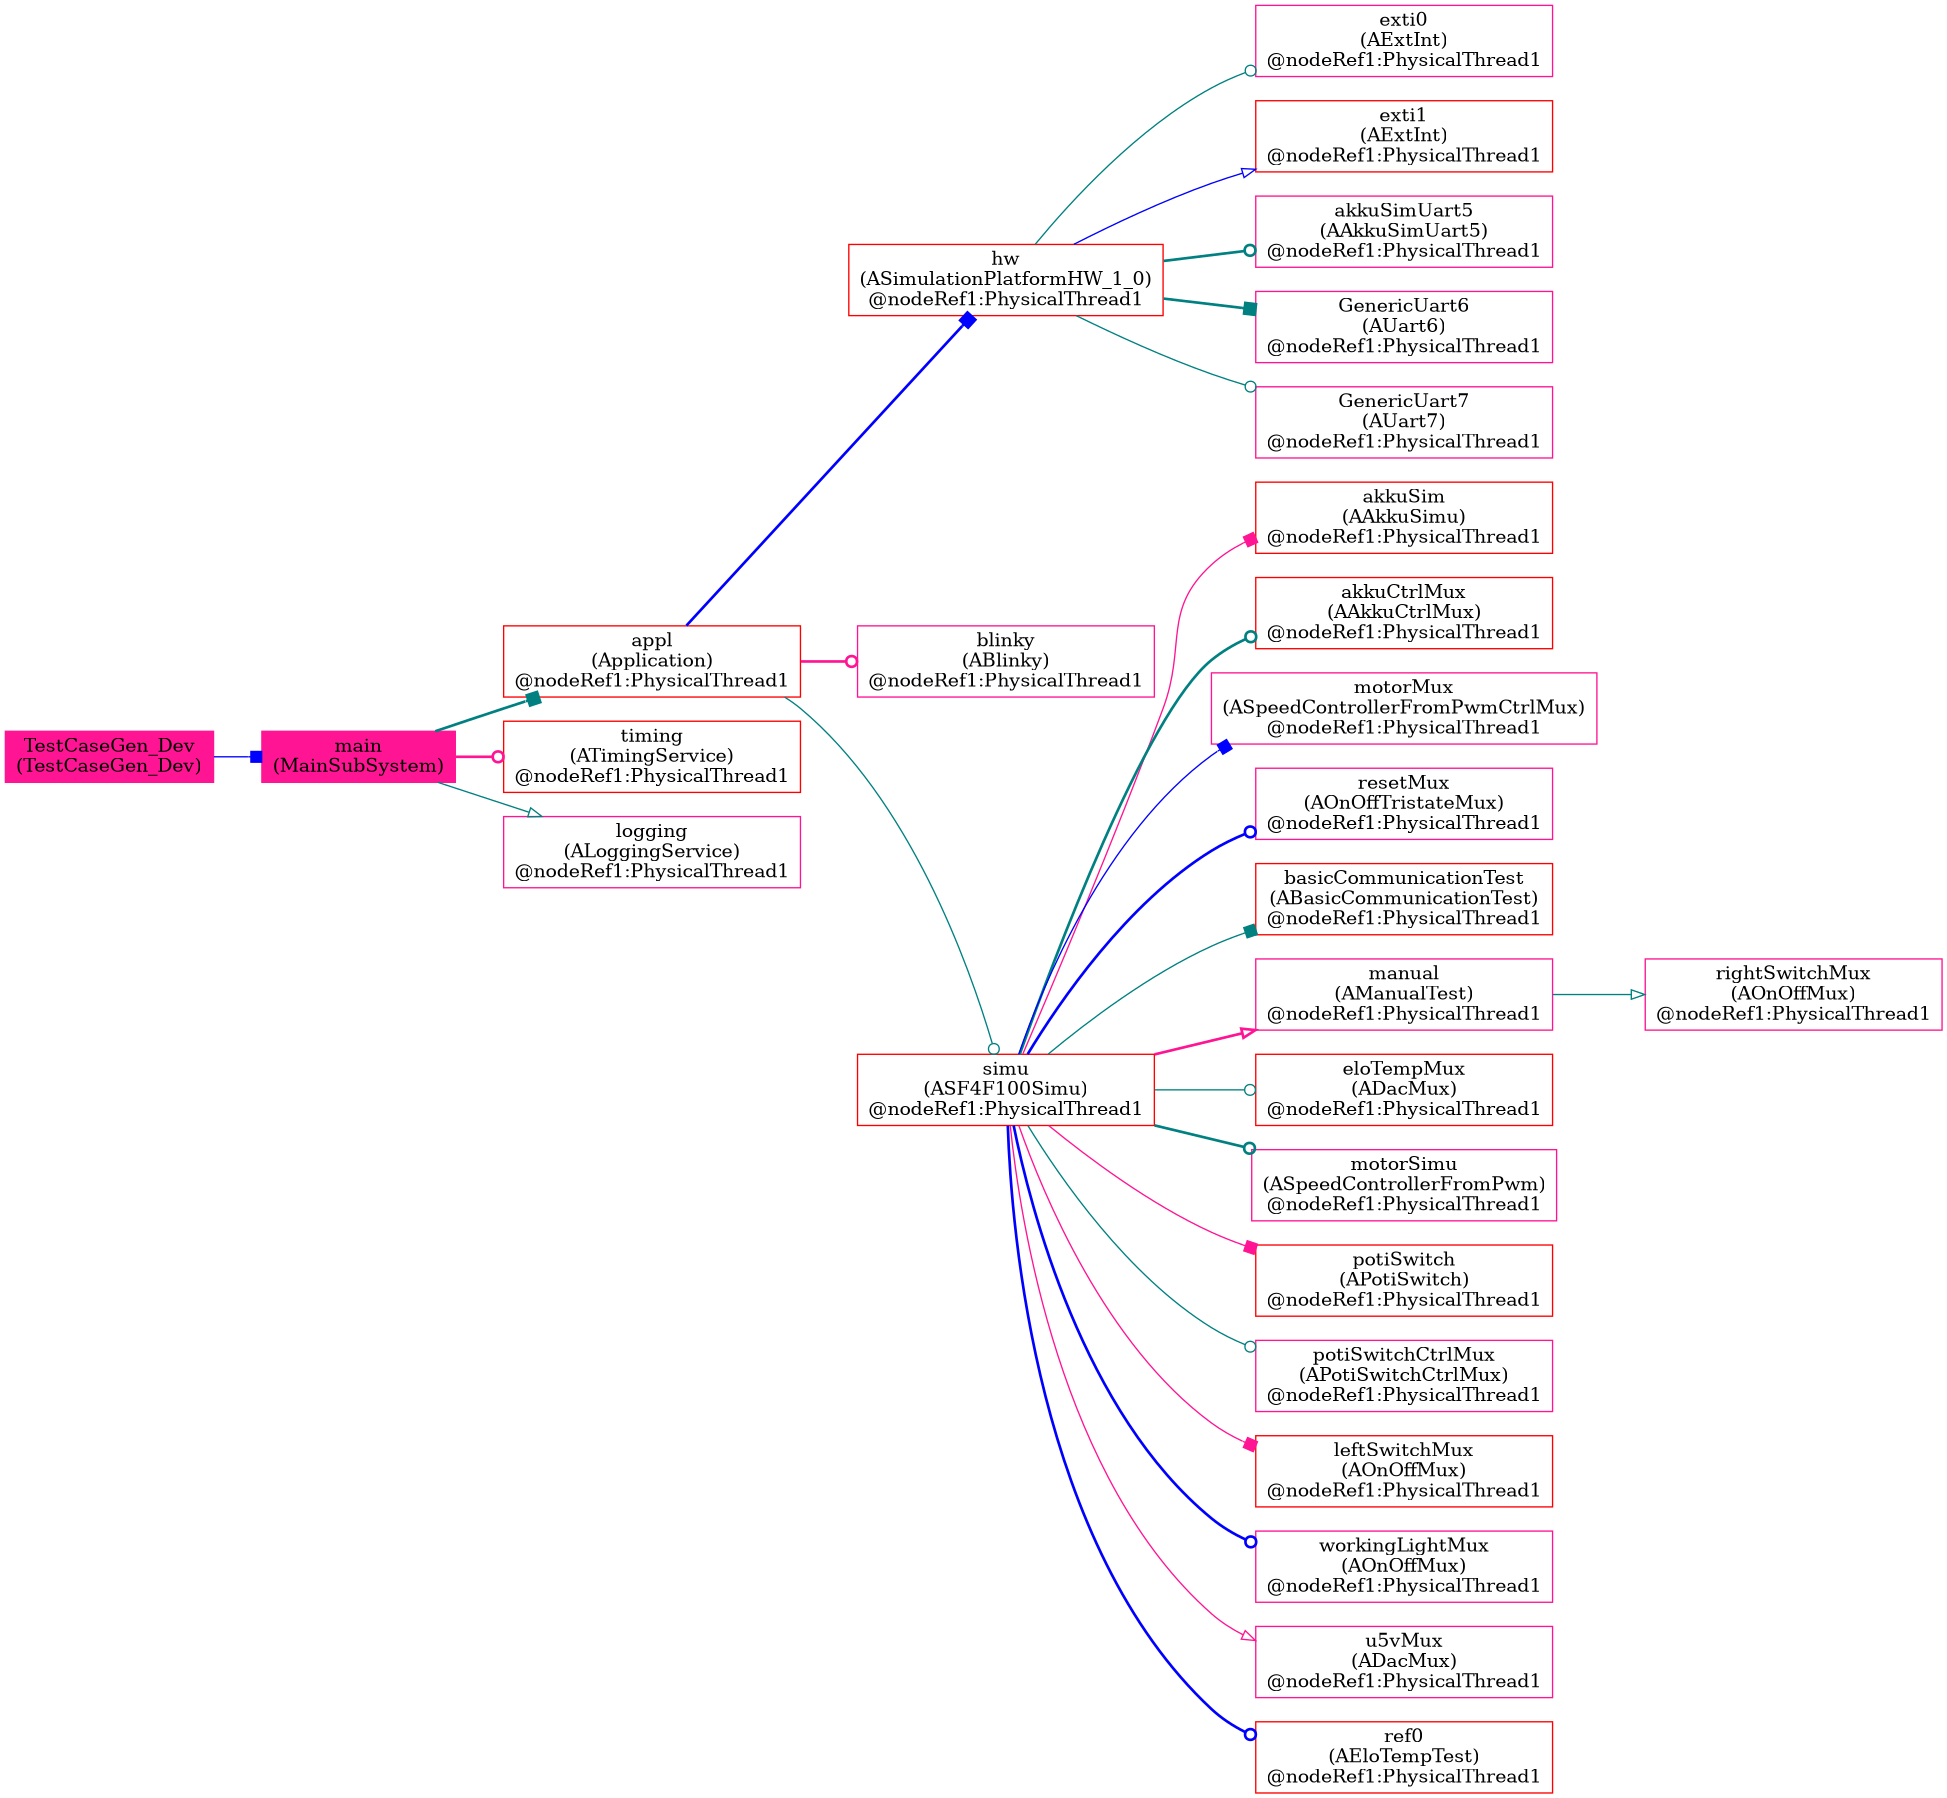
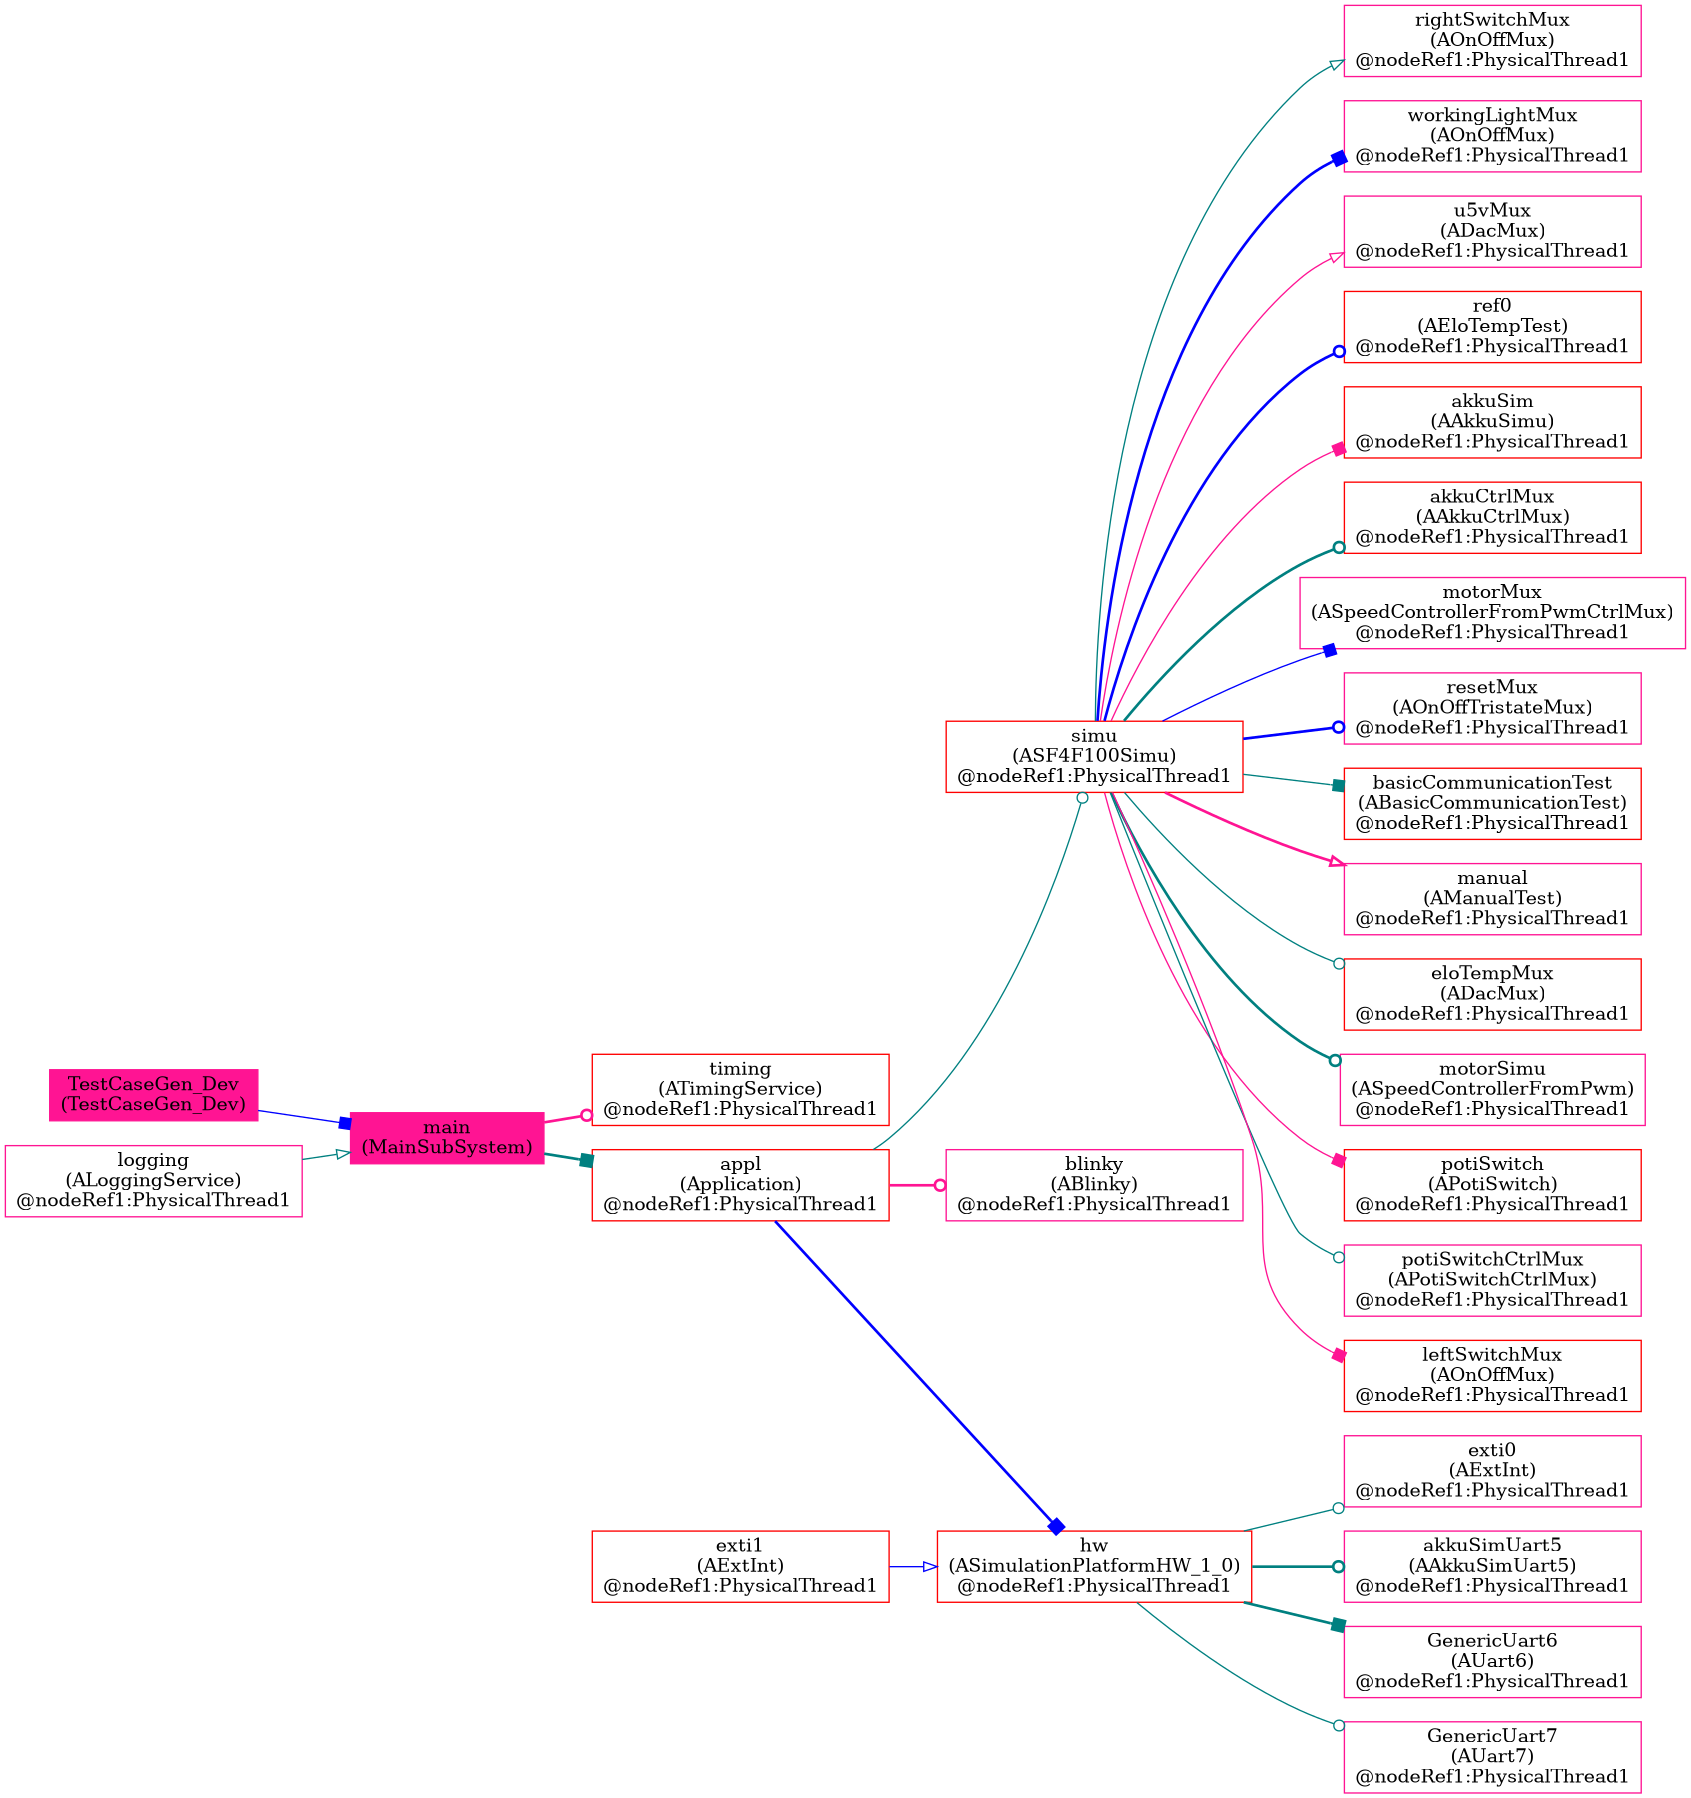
(1157, 205) -> (906, 1567)
(483, 797) -> (319, 1157)
(1592, 995) -> (1145, 366)
(1091, 1356) -> (1158, 415)
